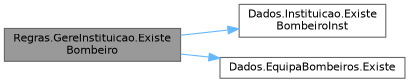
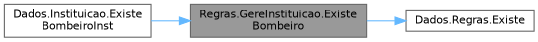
(204, 33) -> (165, 21)
(312, 68) -> (470, 21)
